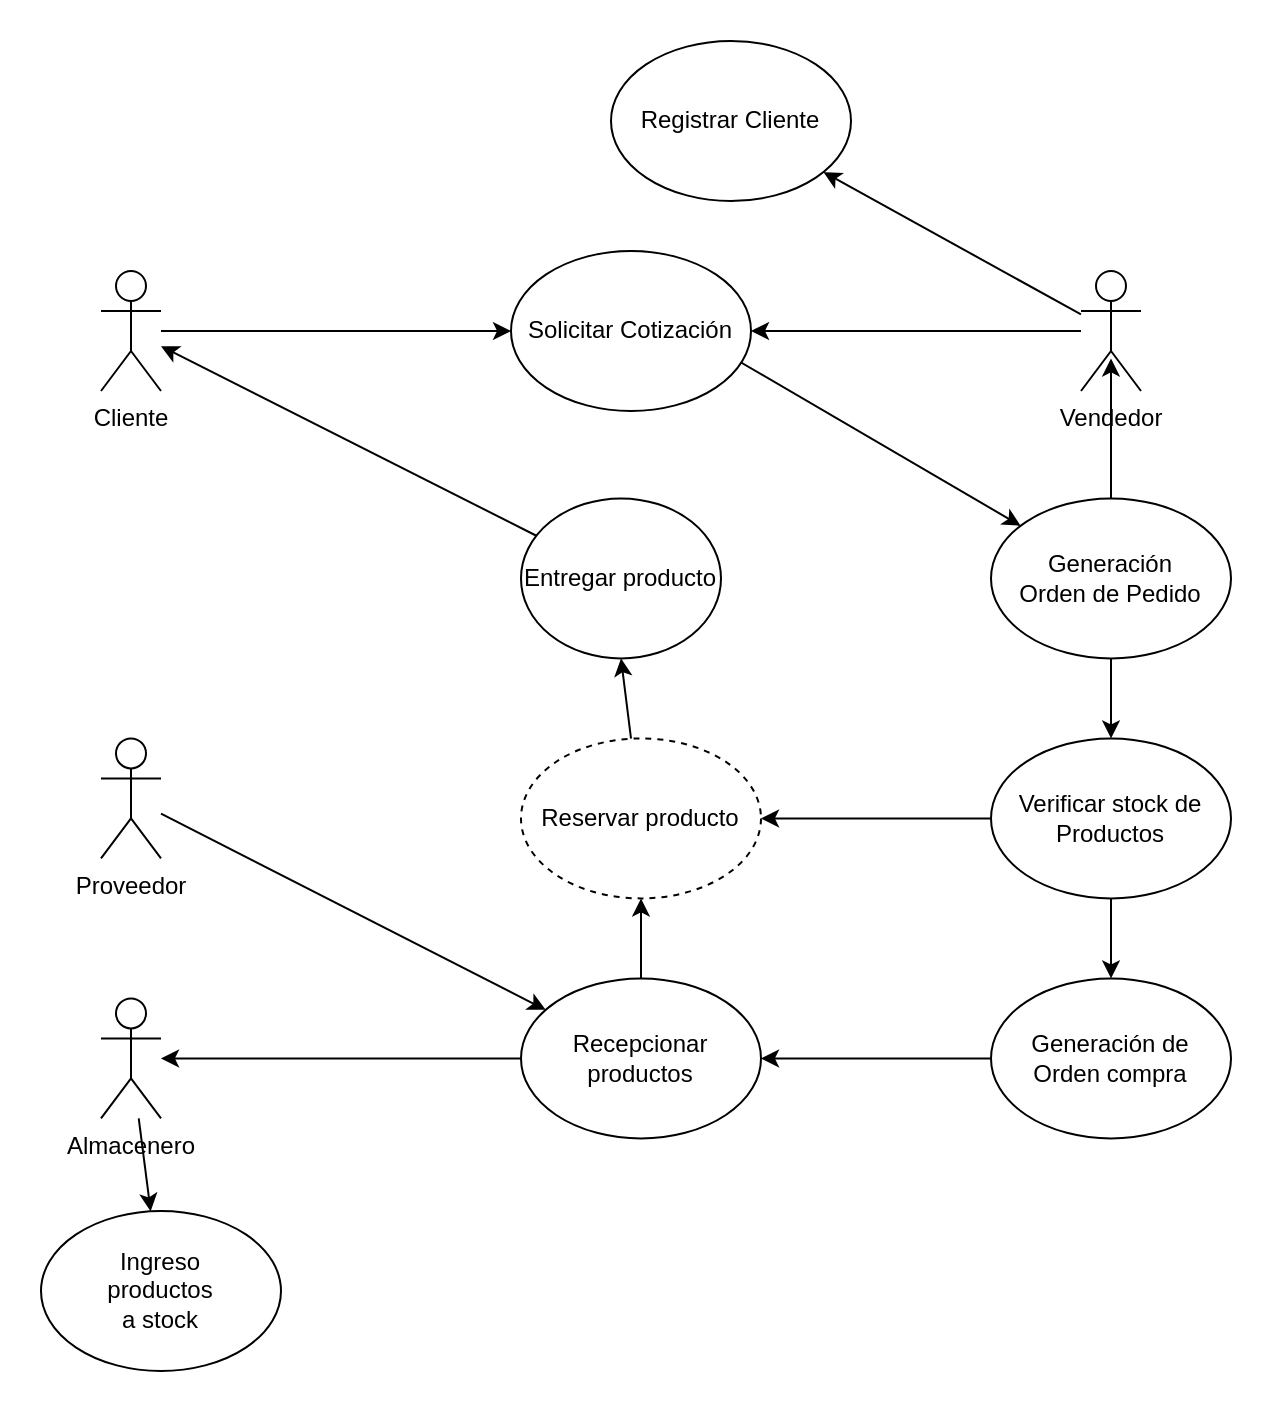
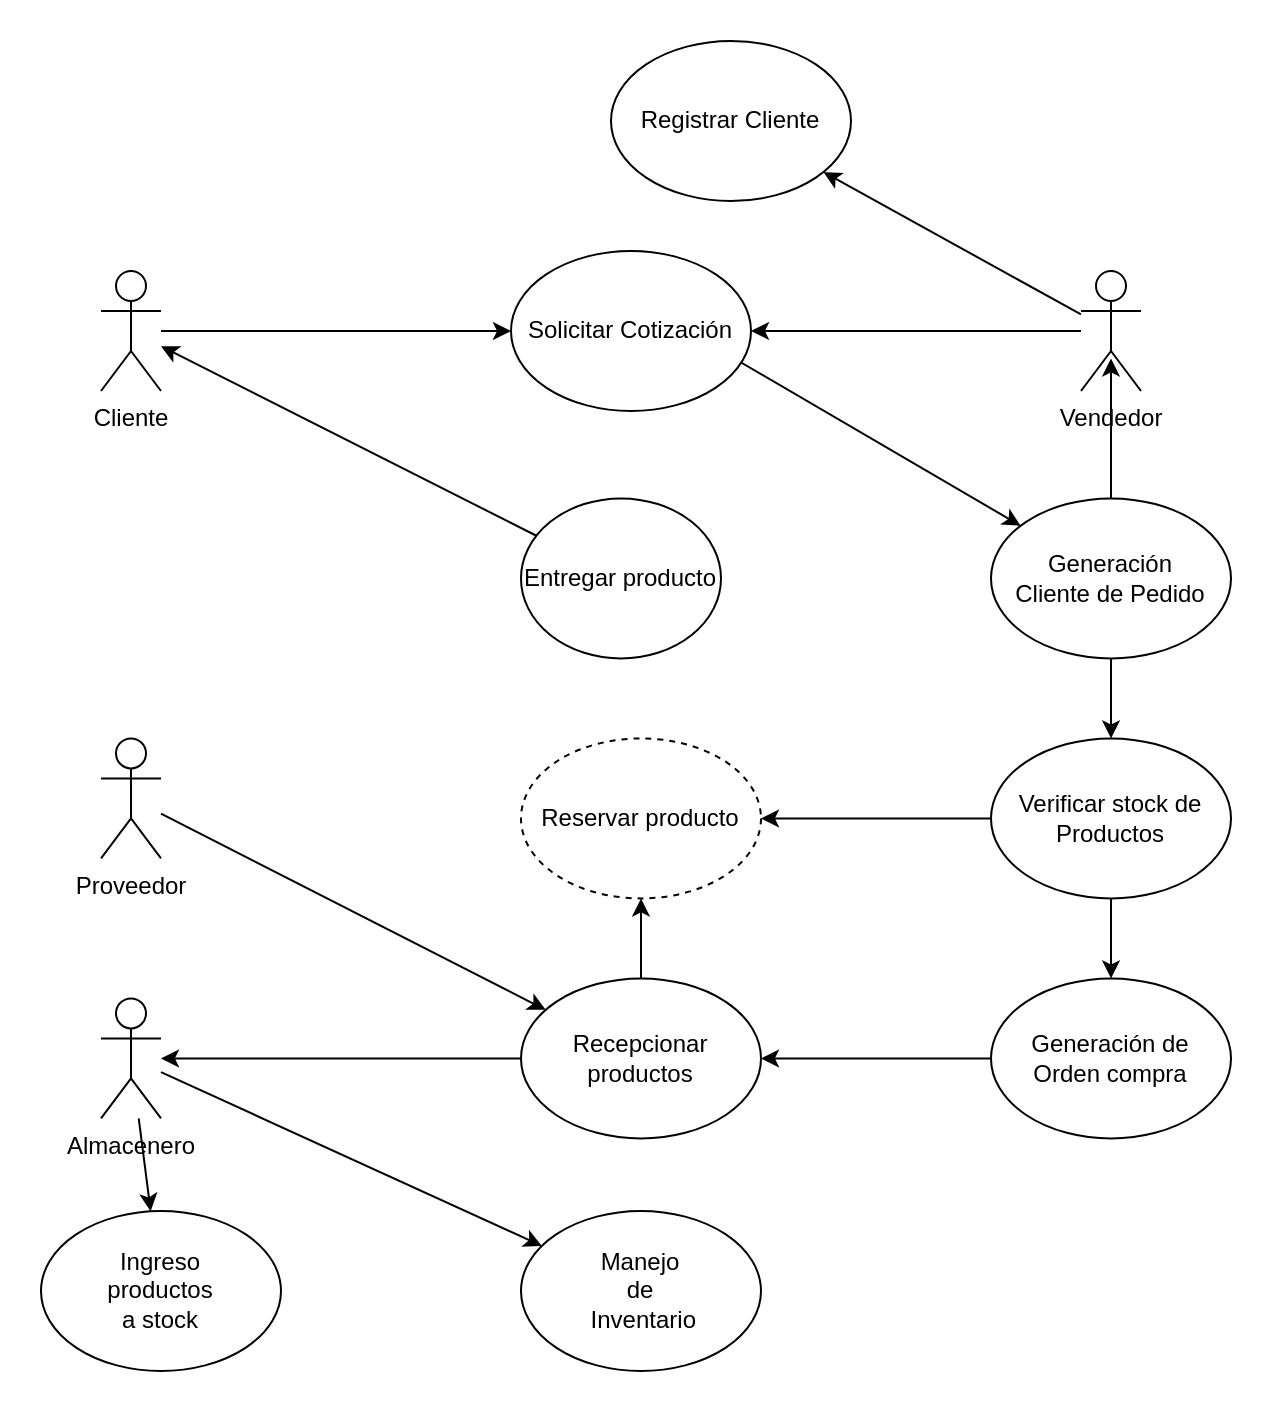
(1111, 579) -> (1111, 579)
(627, 705) -> none
none -> (345, 1156)
none -> (641, 1291)
